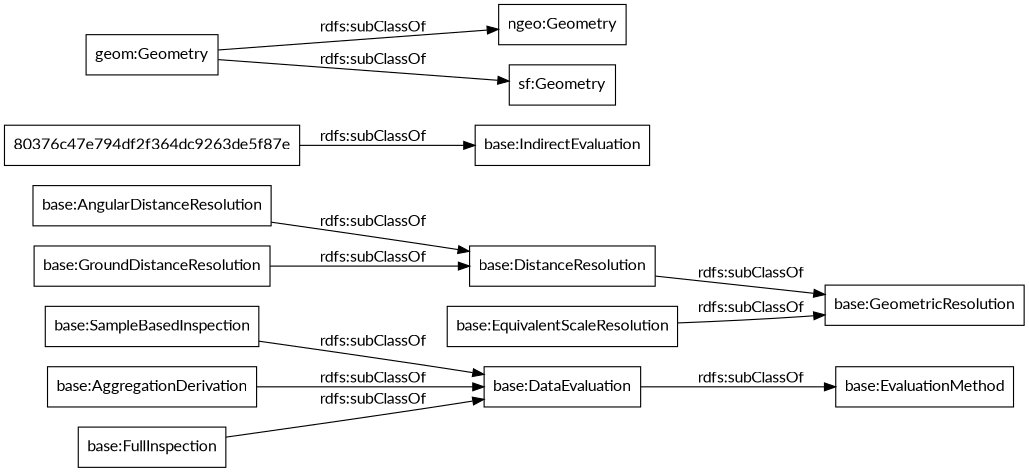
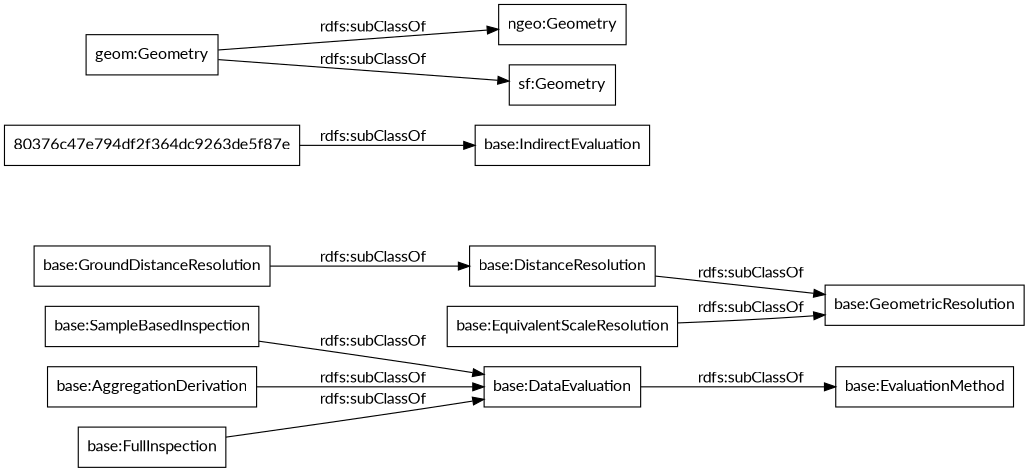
(152, 206) -> none
